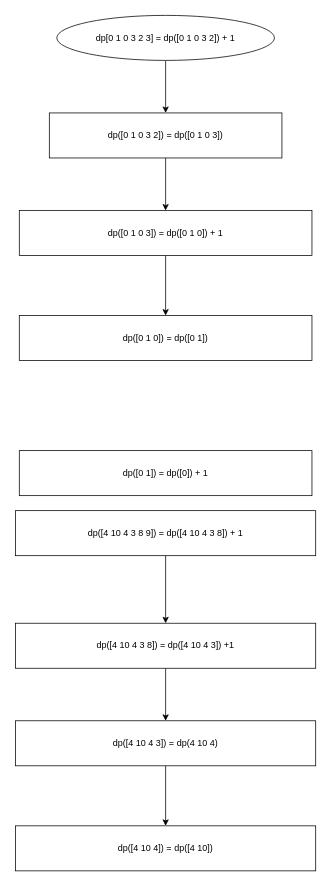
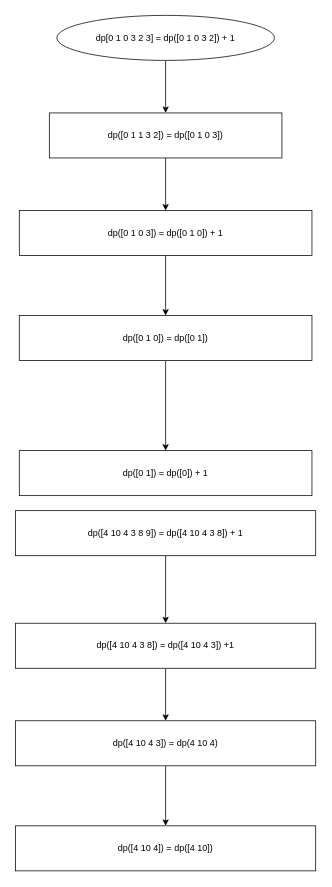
(165, 135) -> (165, 135)
none -> (165, 402)
